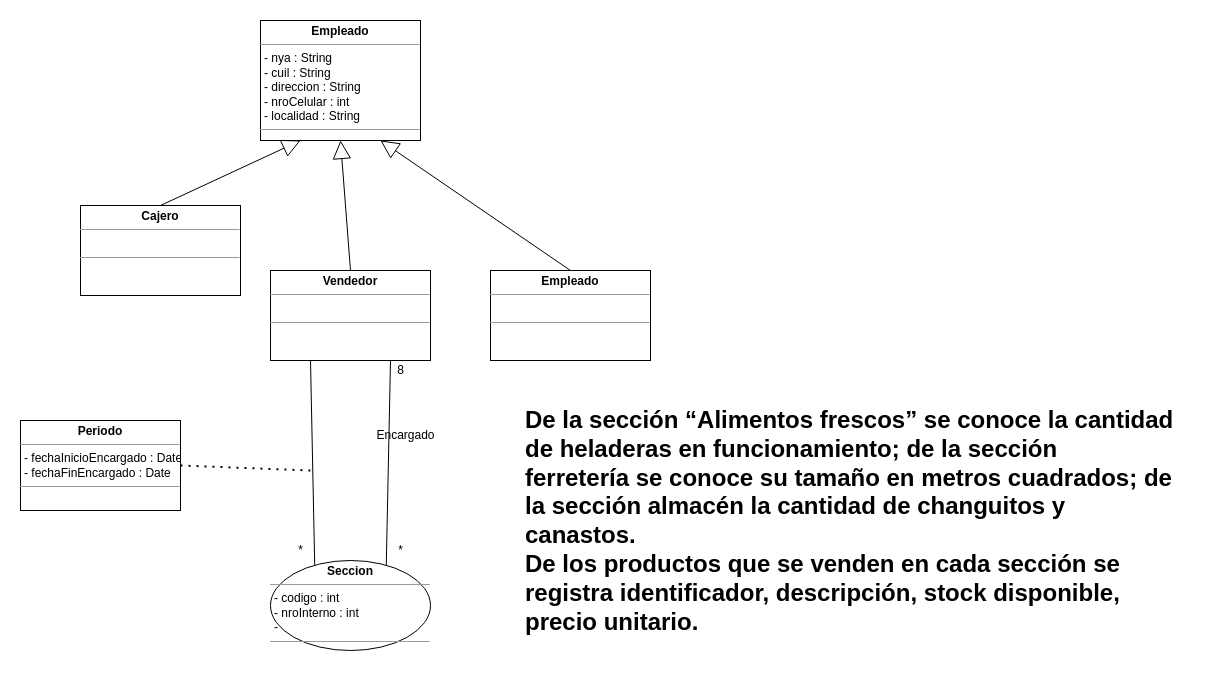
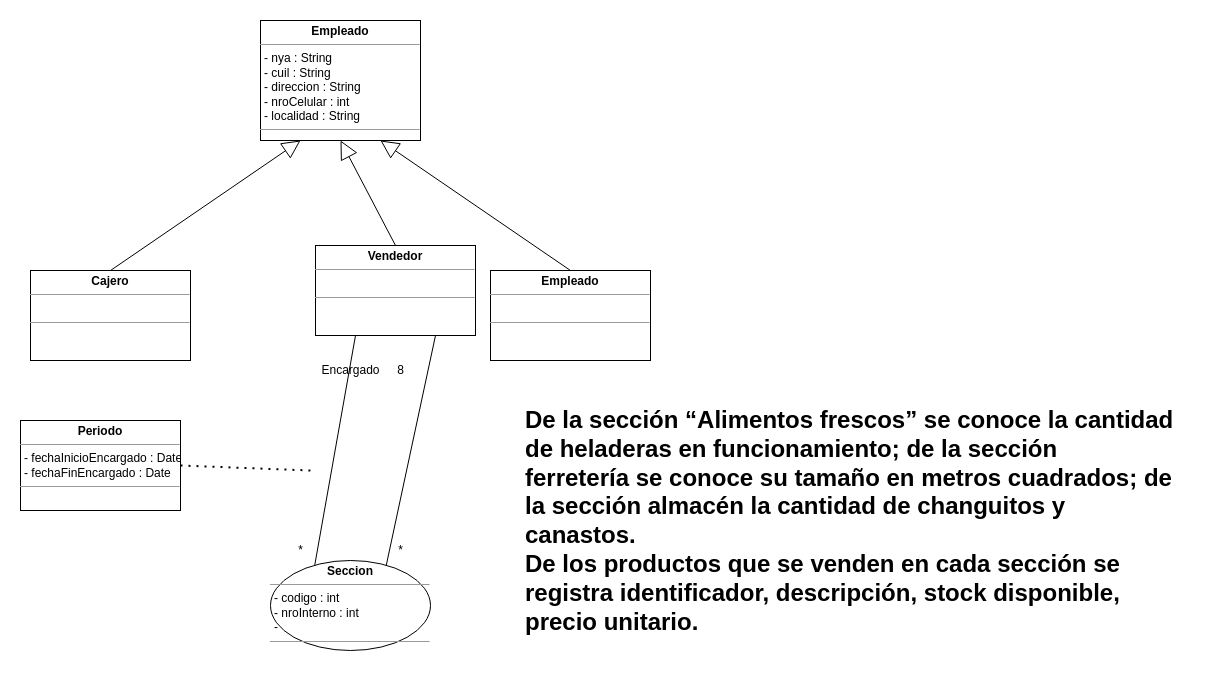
(161, 251) -> (111, 316)
(351, 316) -> (396, 291)
(406, 436) -> (351, 371)
